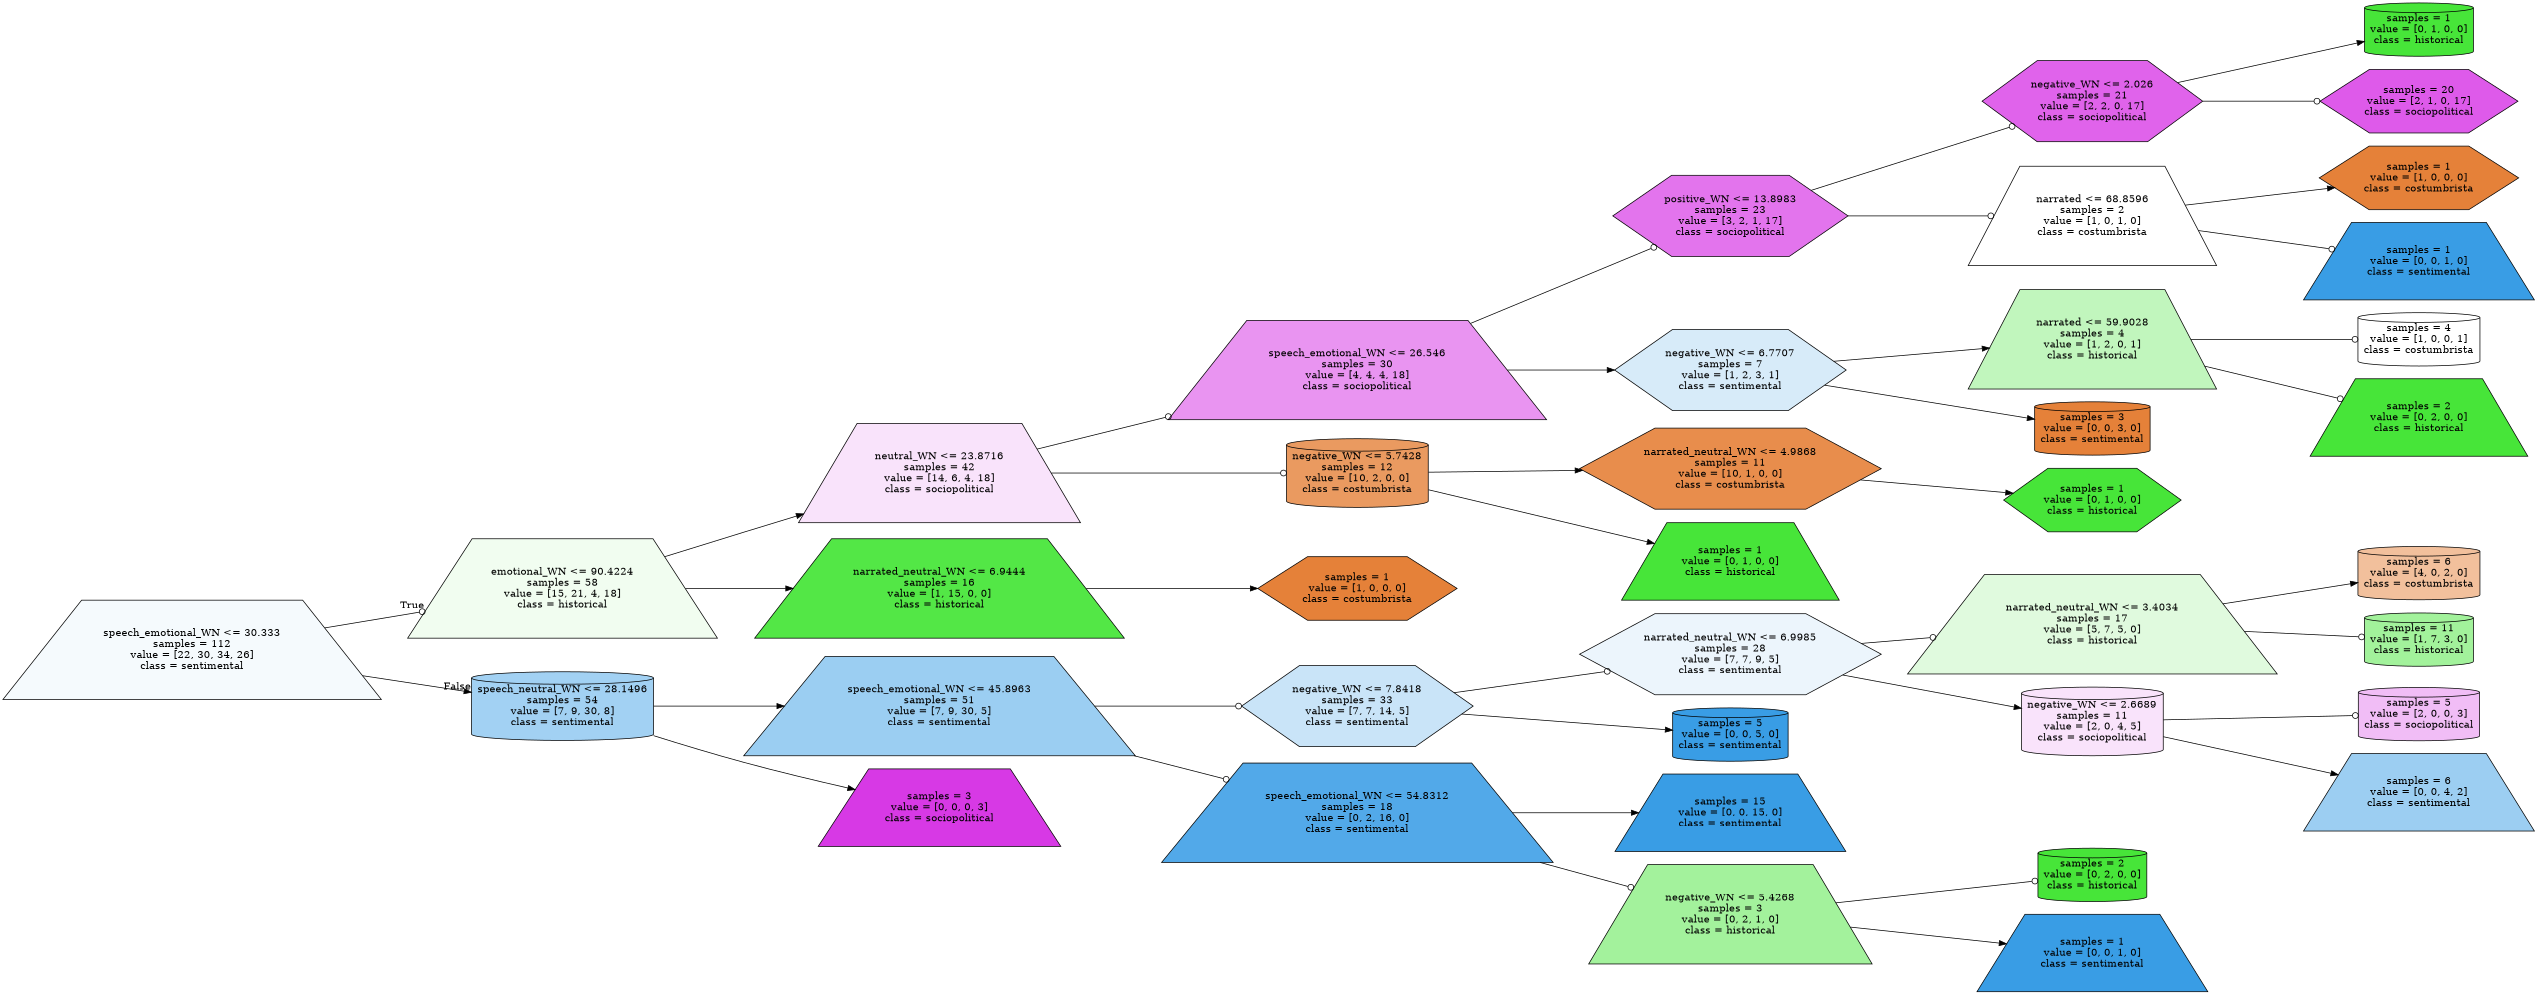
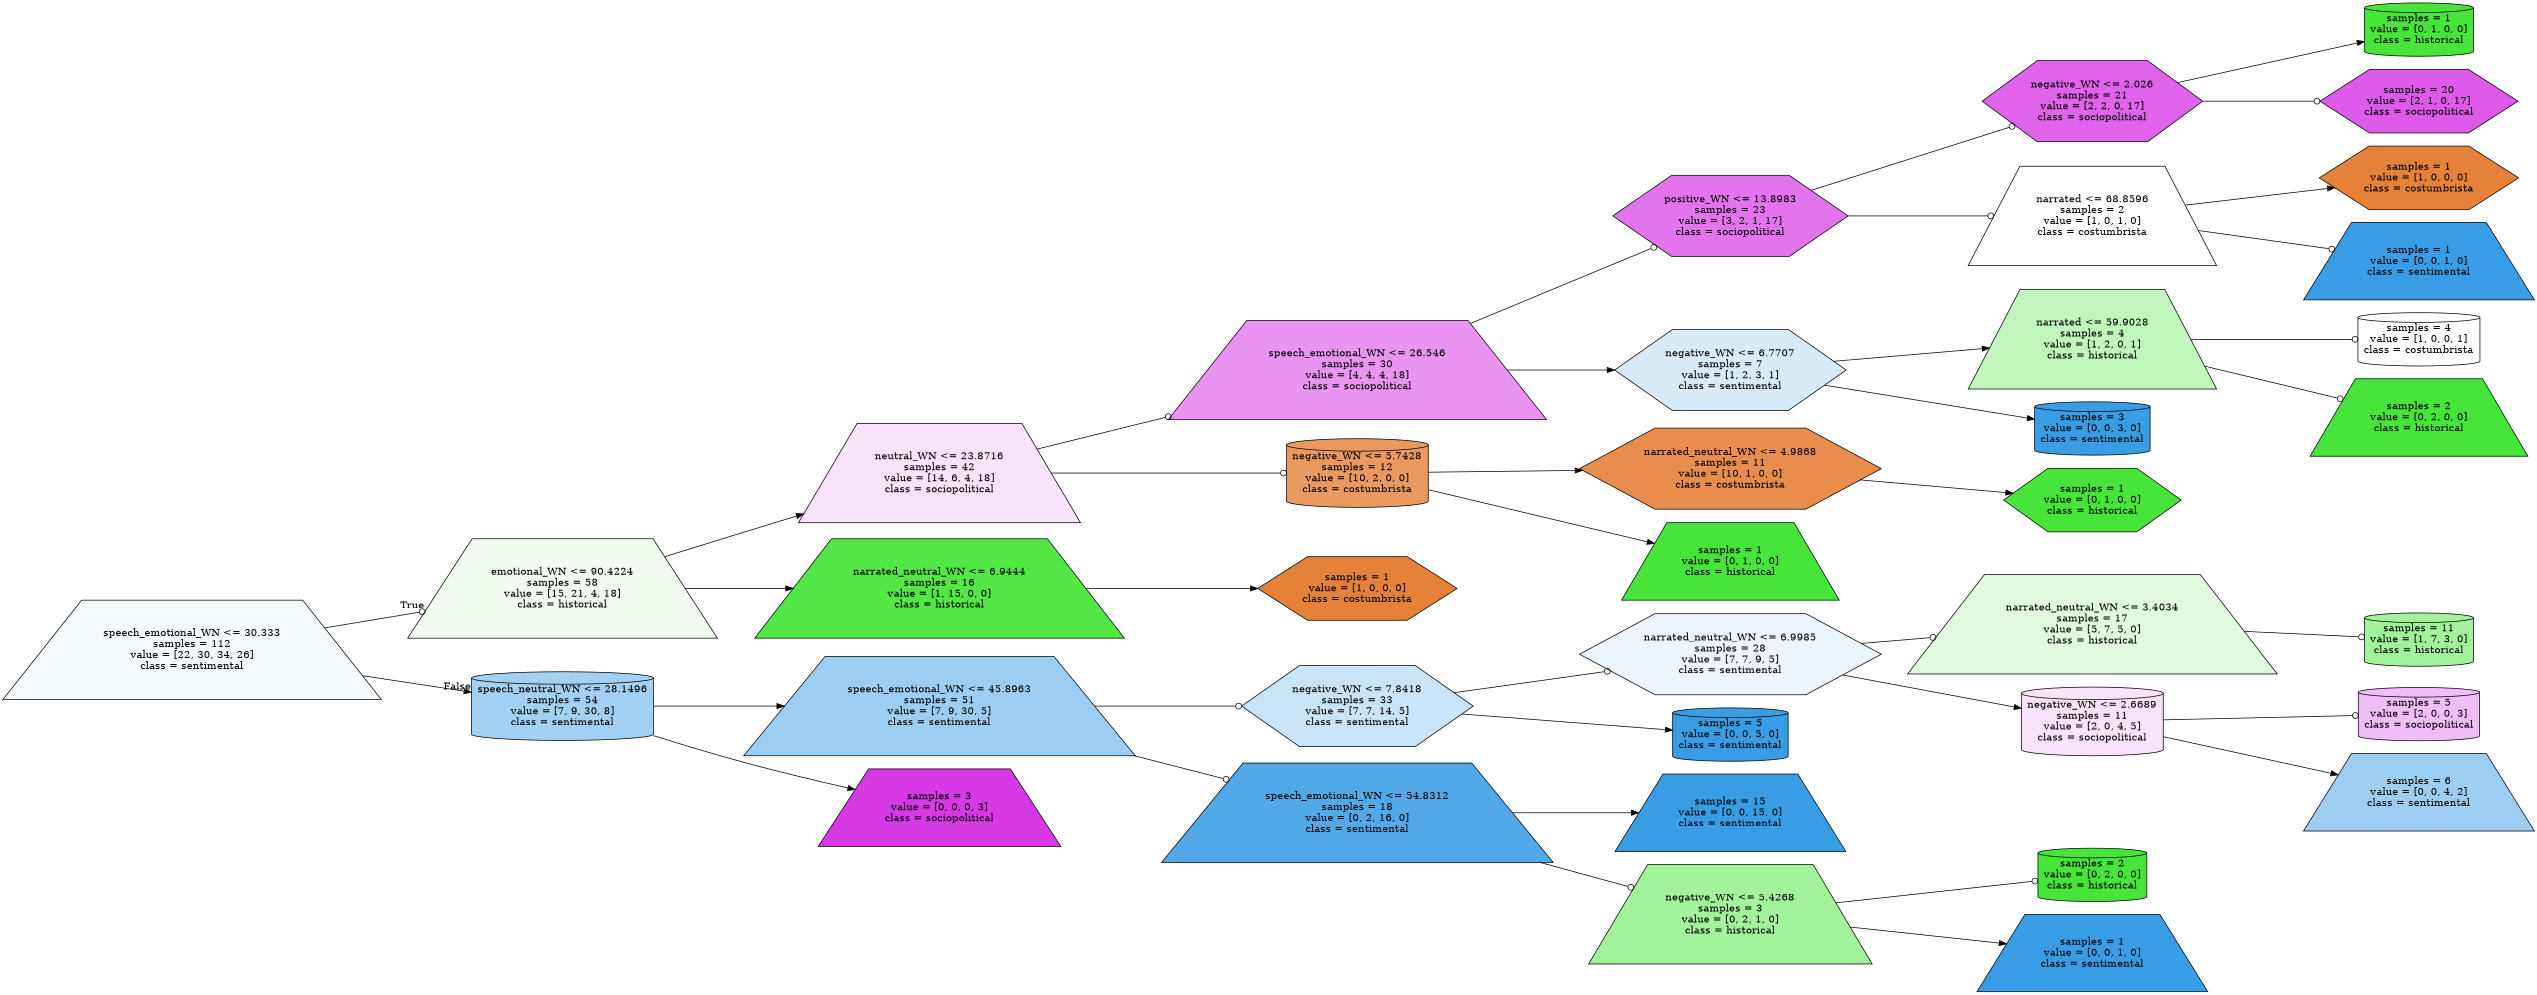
(2092, 428) -> (2092, 428)
(2419, 573) -> none
